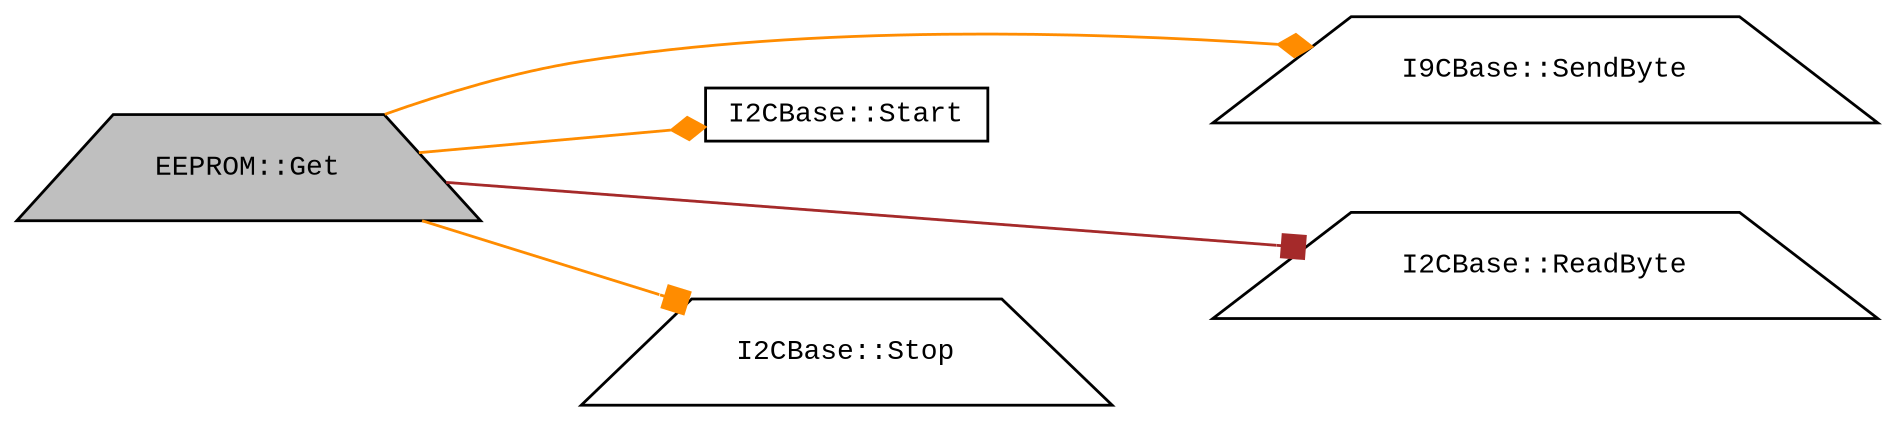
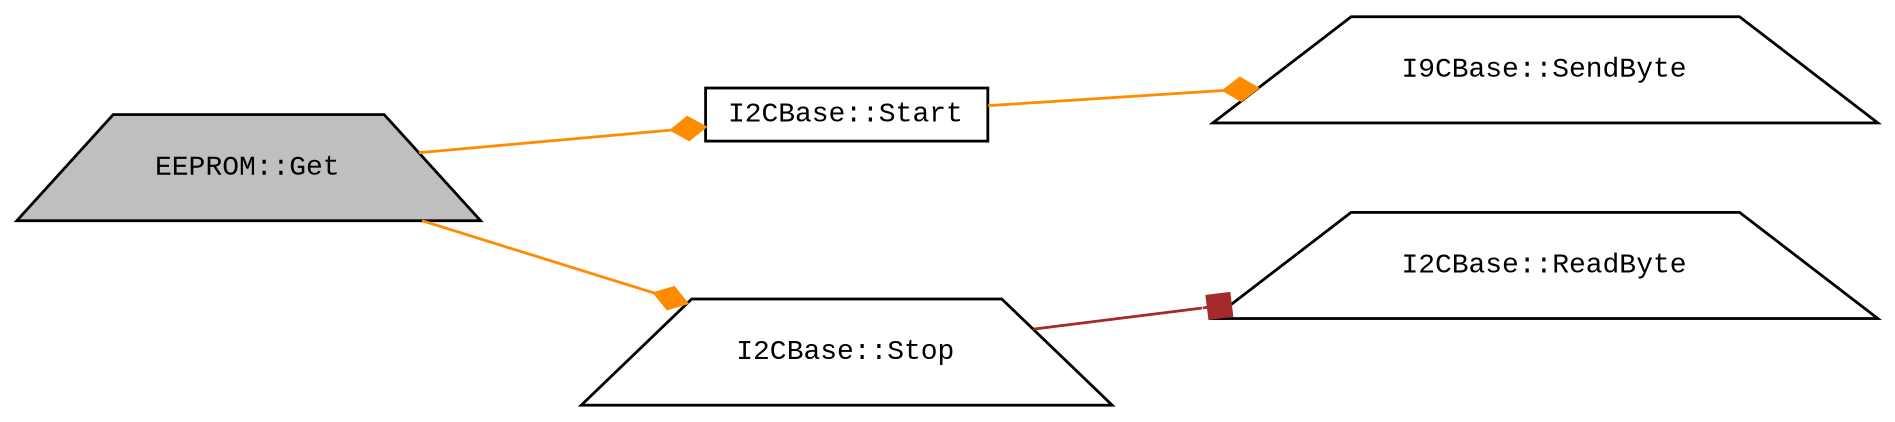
(827, 38) -> (1106, 98)
(861, 214) -> (1118, 319)
(541, 258) -> (541, 258)
